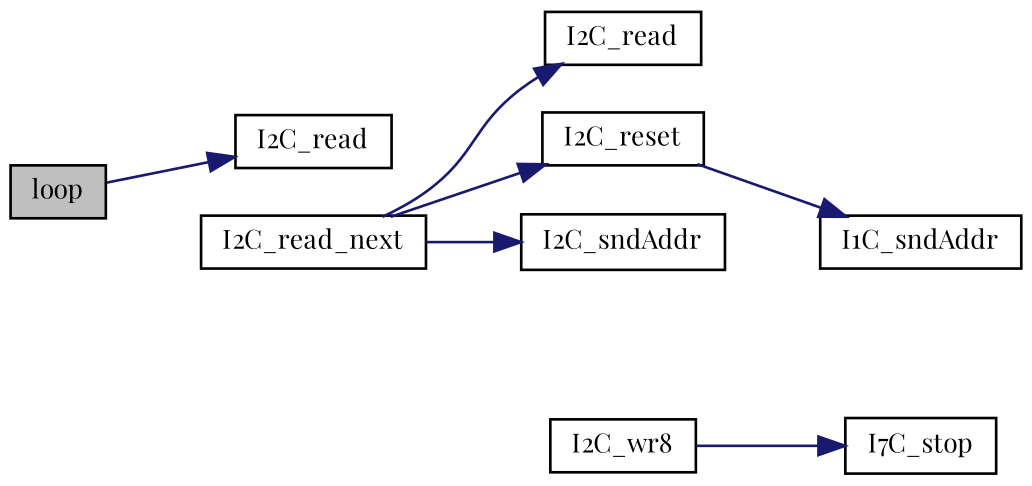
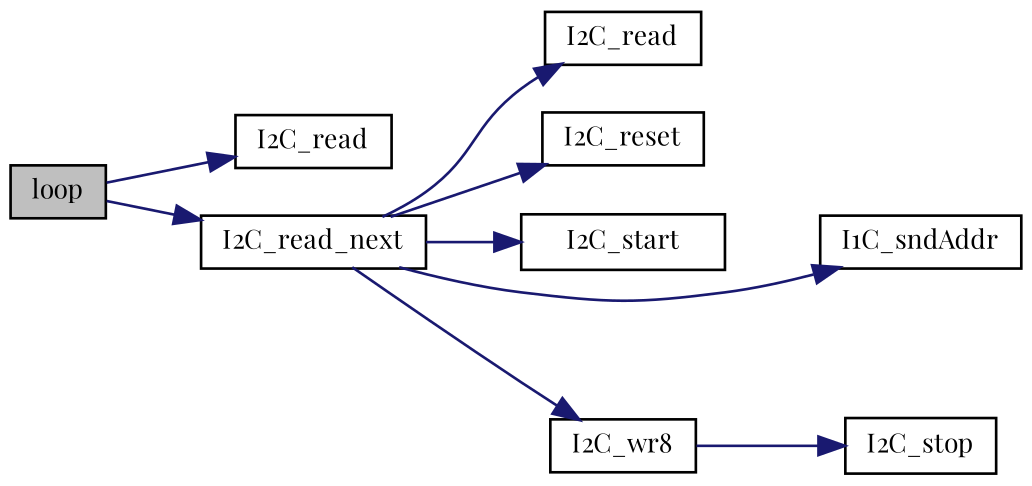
(759, 186) -> (606, 300)
none -> (141, 208)
(623, 242) -> (623, 242)
none -> (454, 337)
(921, 446) -> (921, 446)
